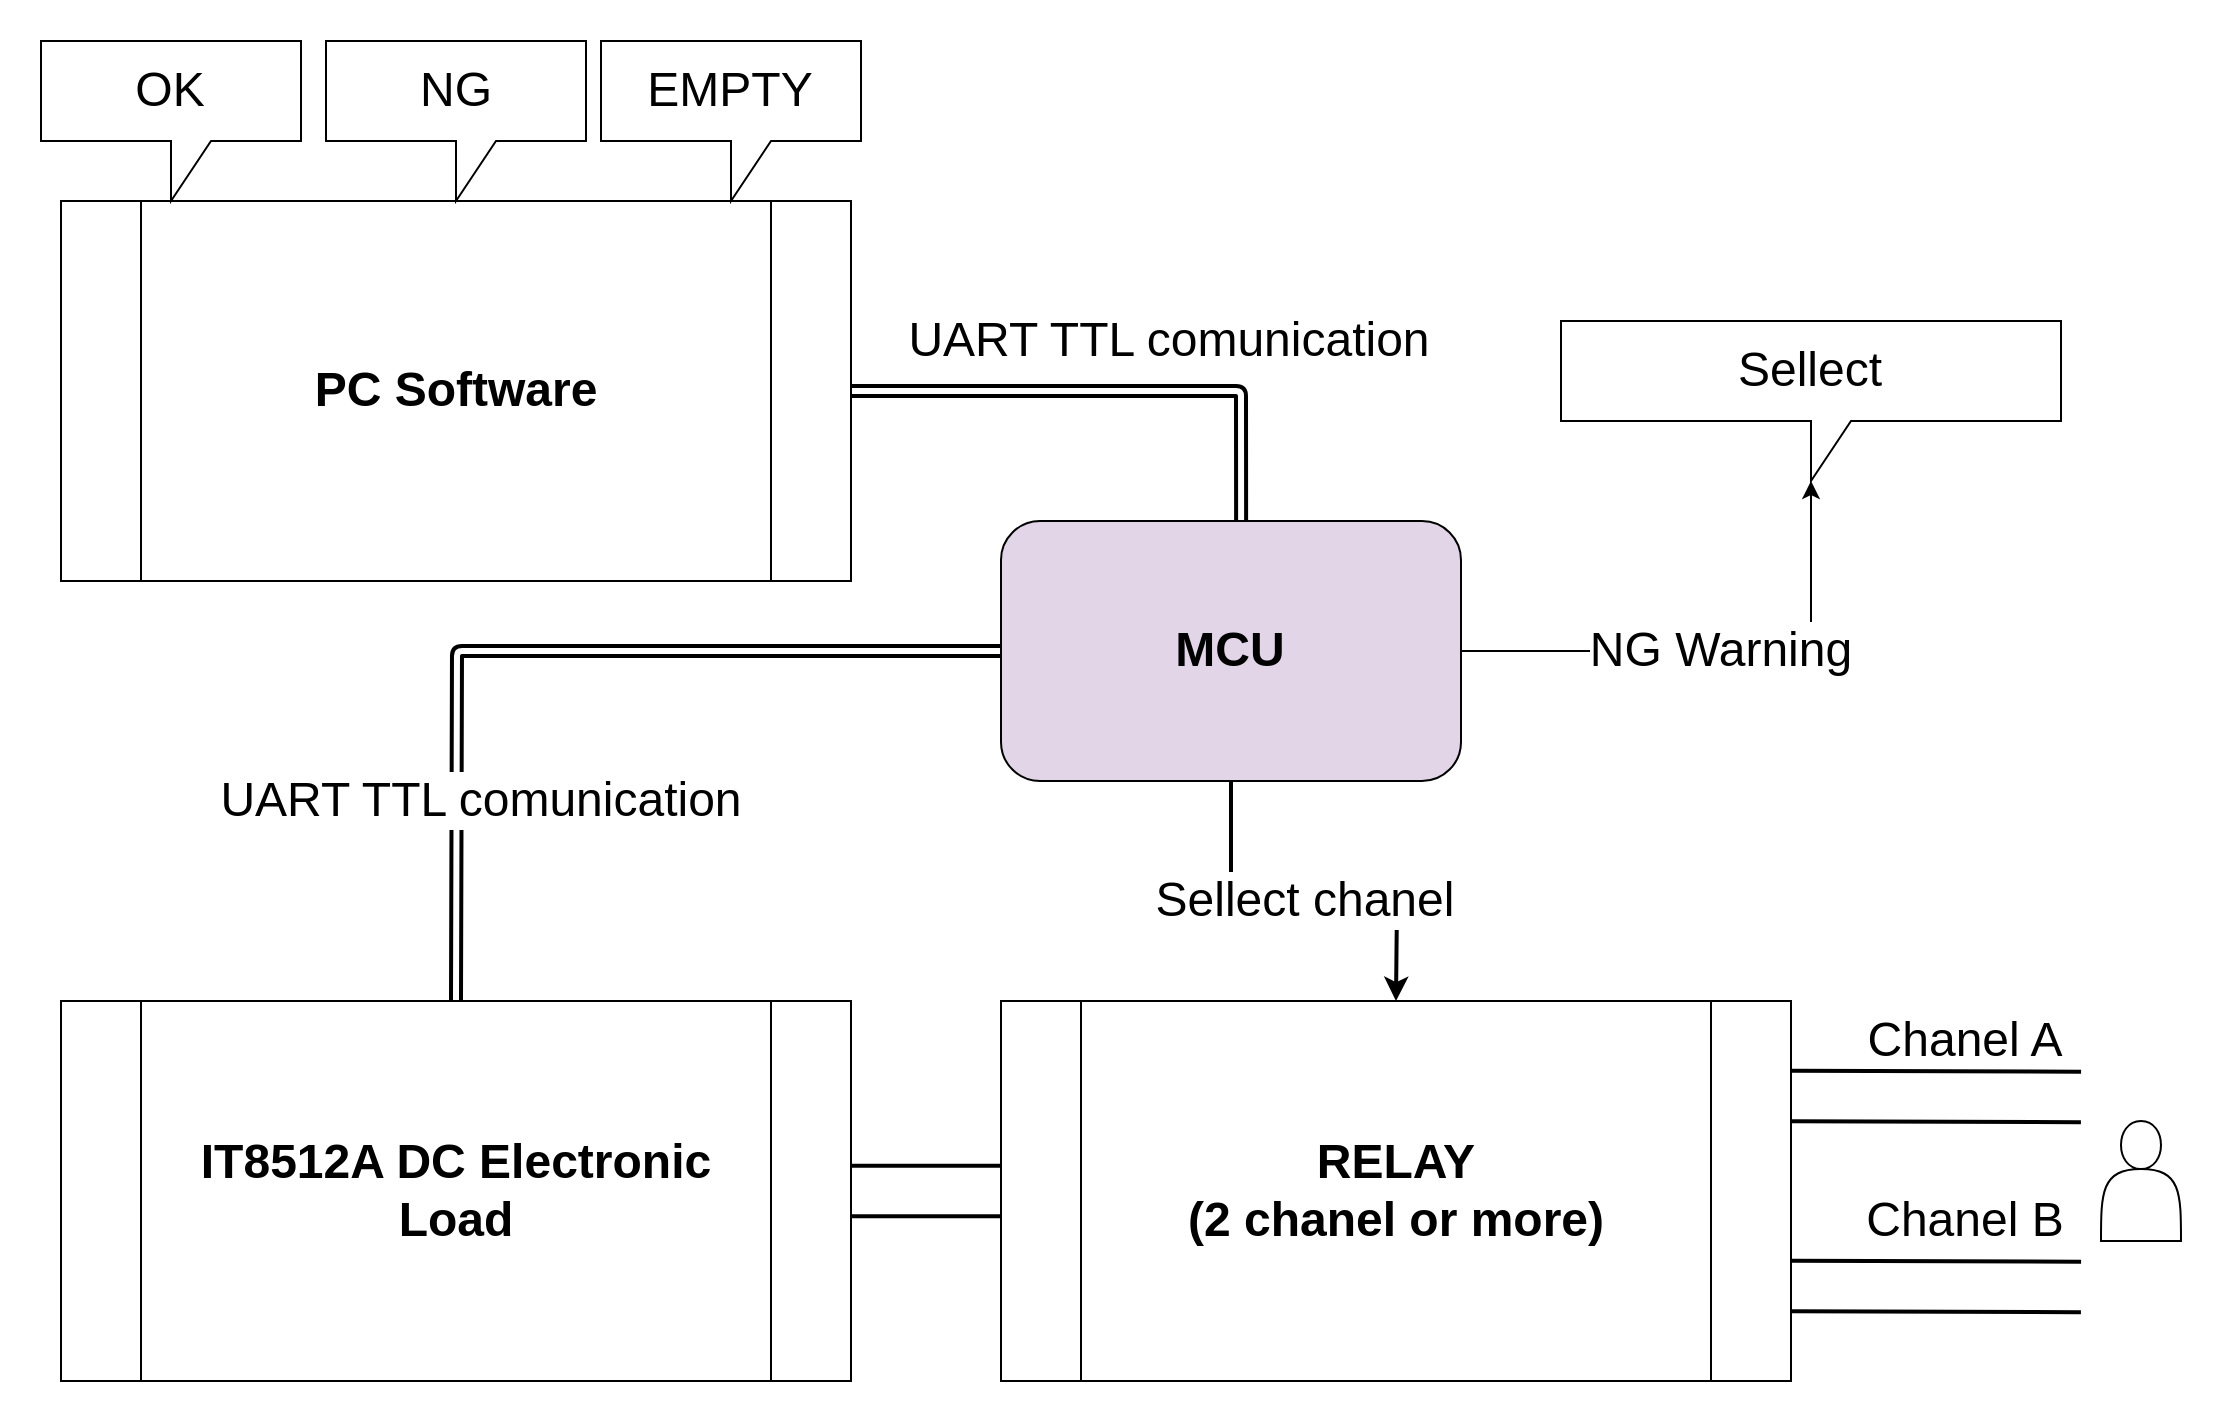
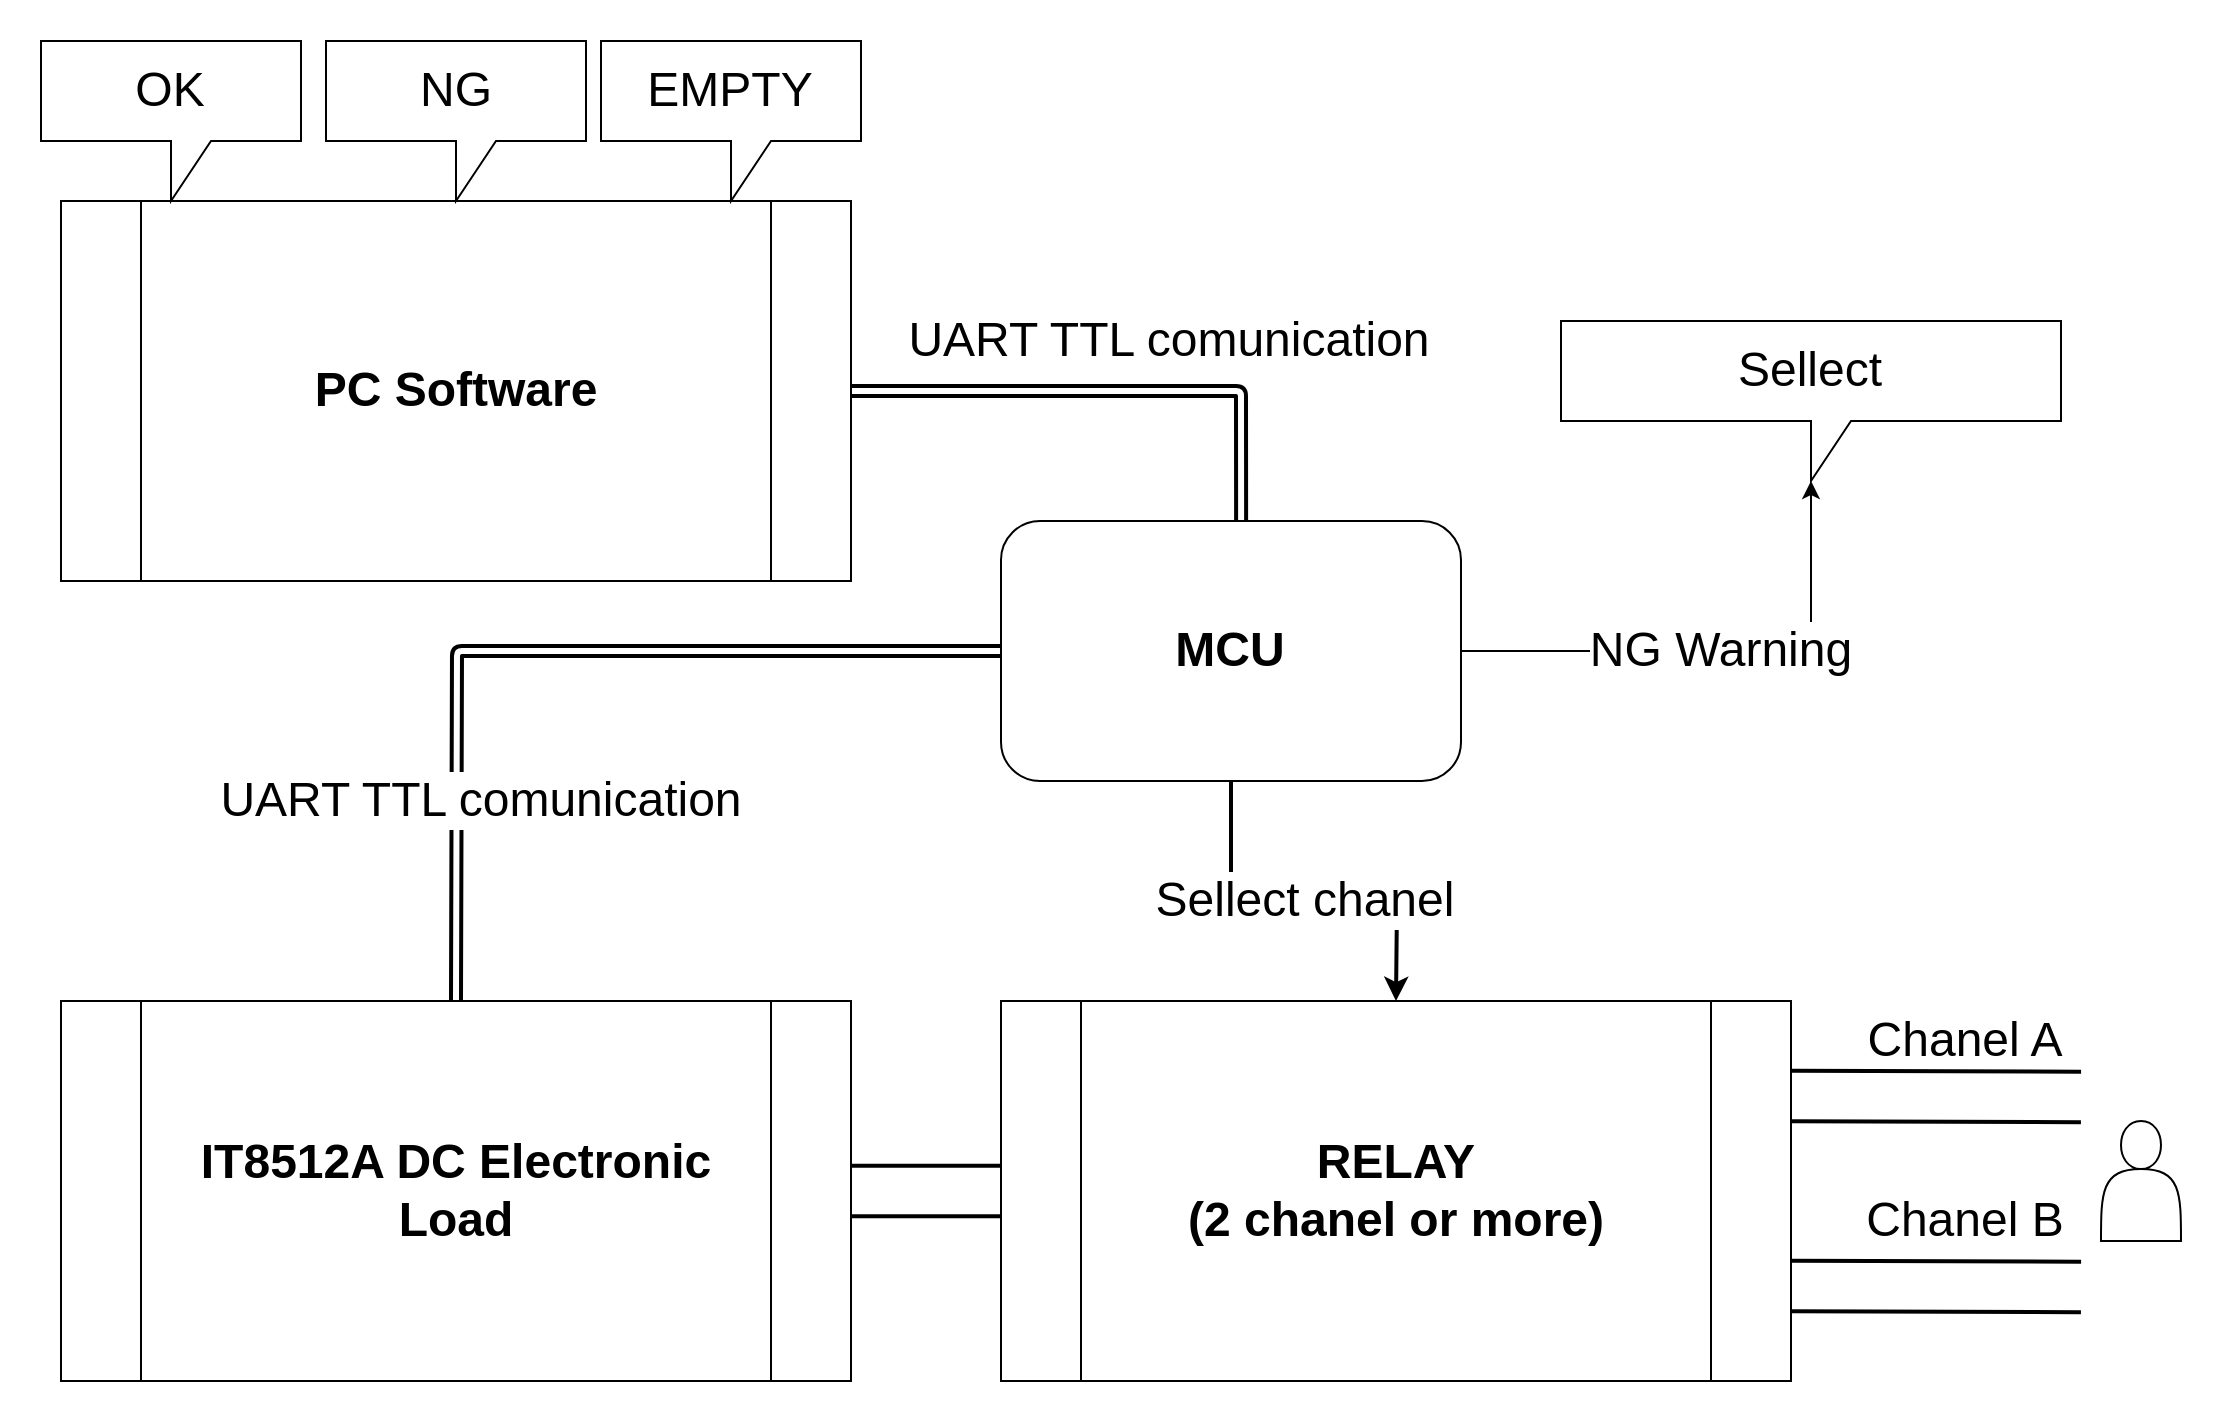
(1231, 651) -> (1231, 651)
